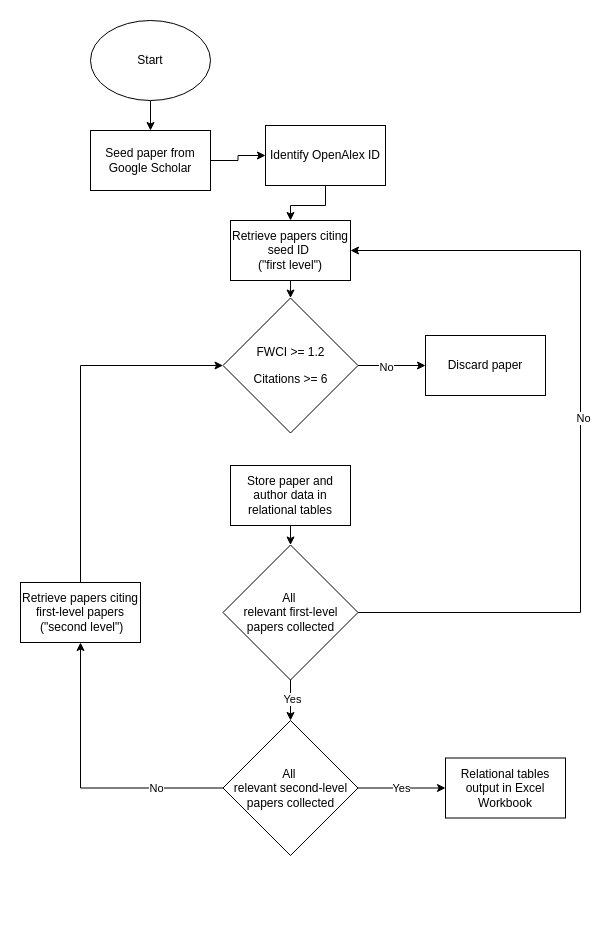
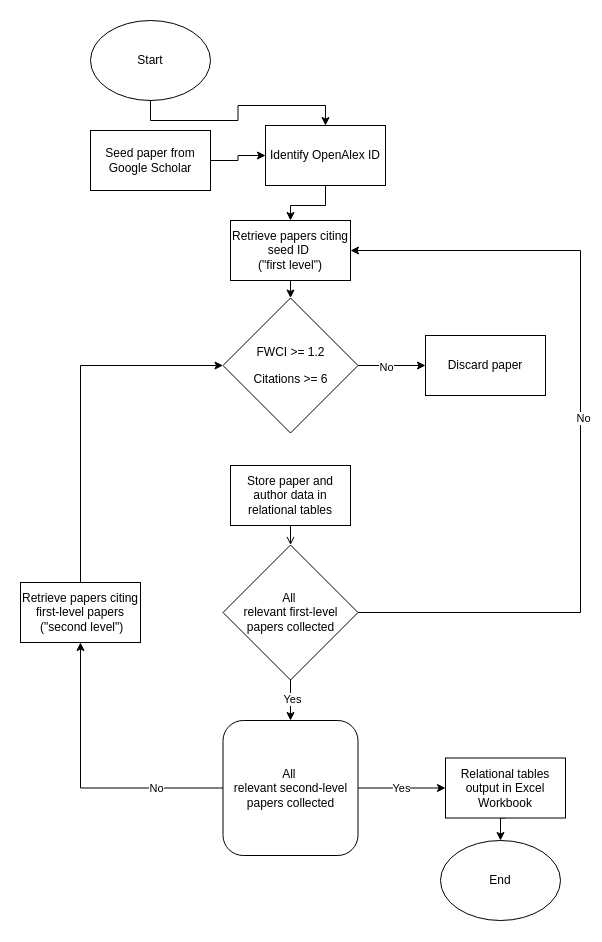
(151, 121) -> (238, 109)
(291, 537) -> (291, 538)
(291, 788) -> (291, 788)
none -> (501, 825)
none -> (501, 881)
